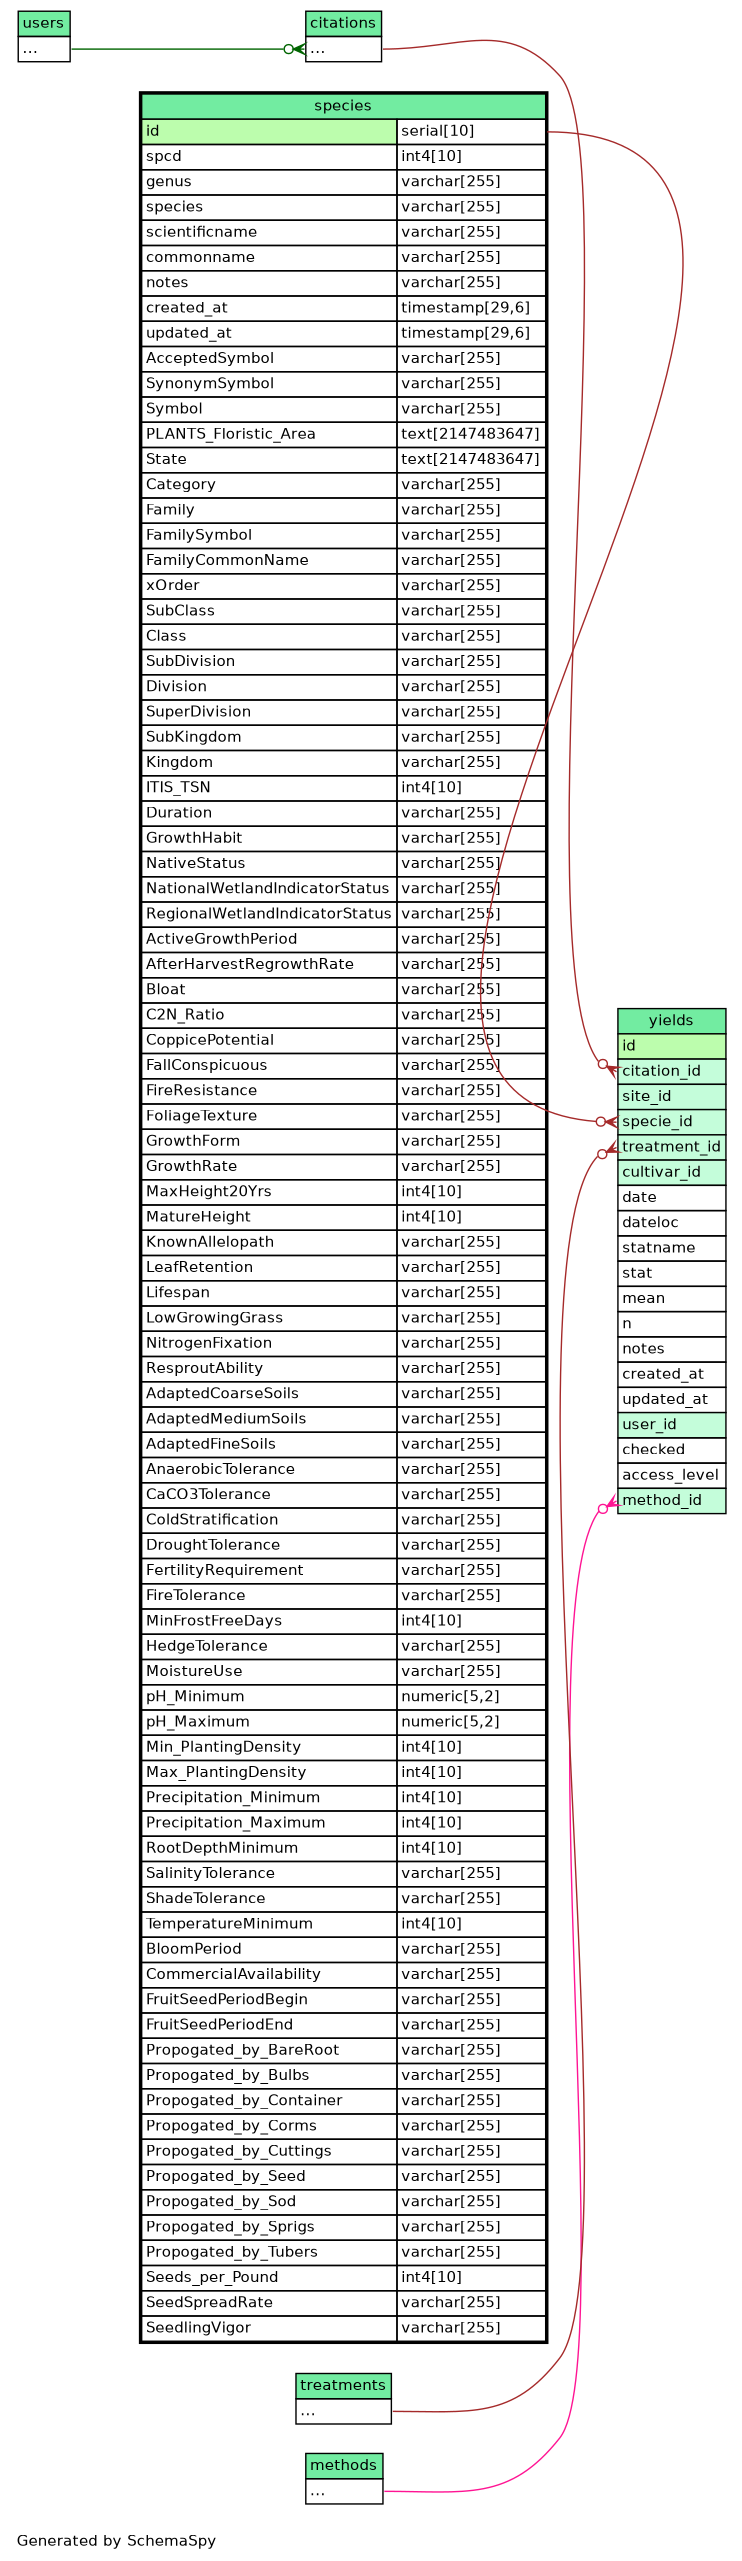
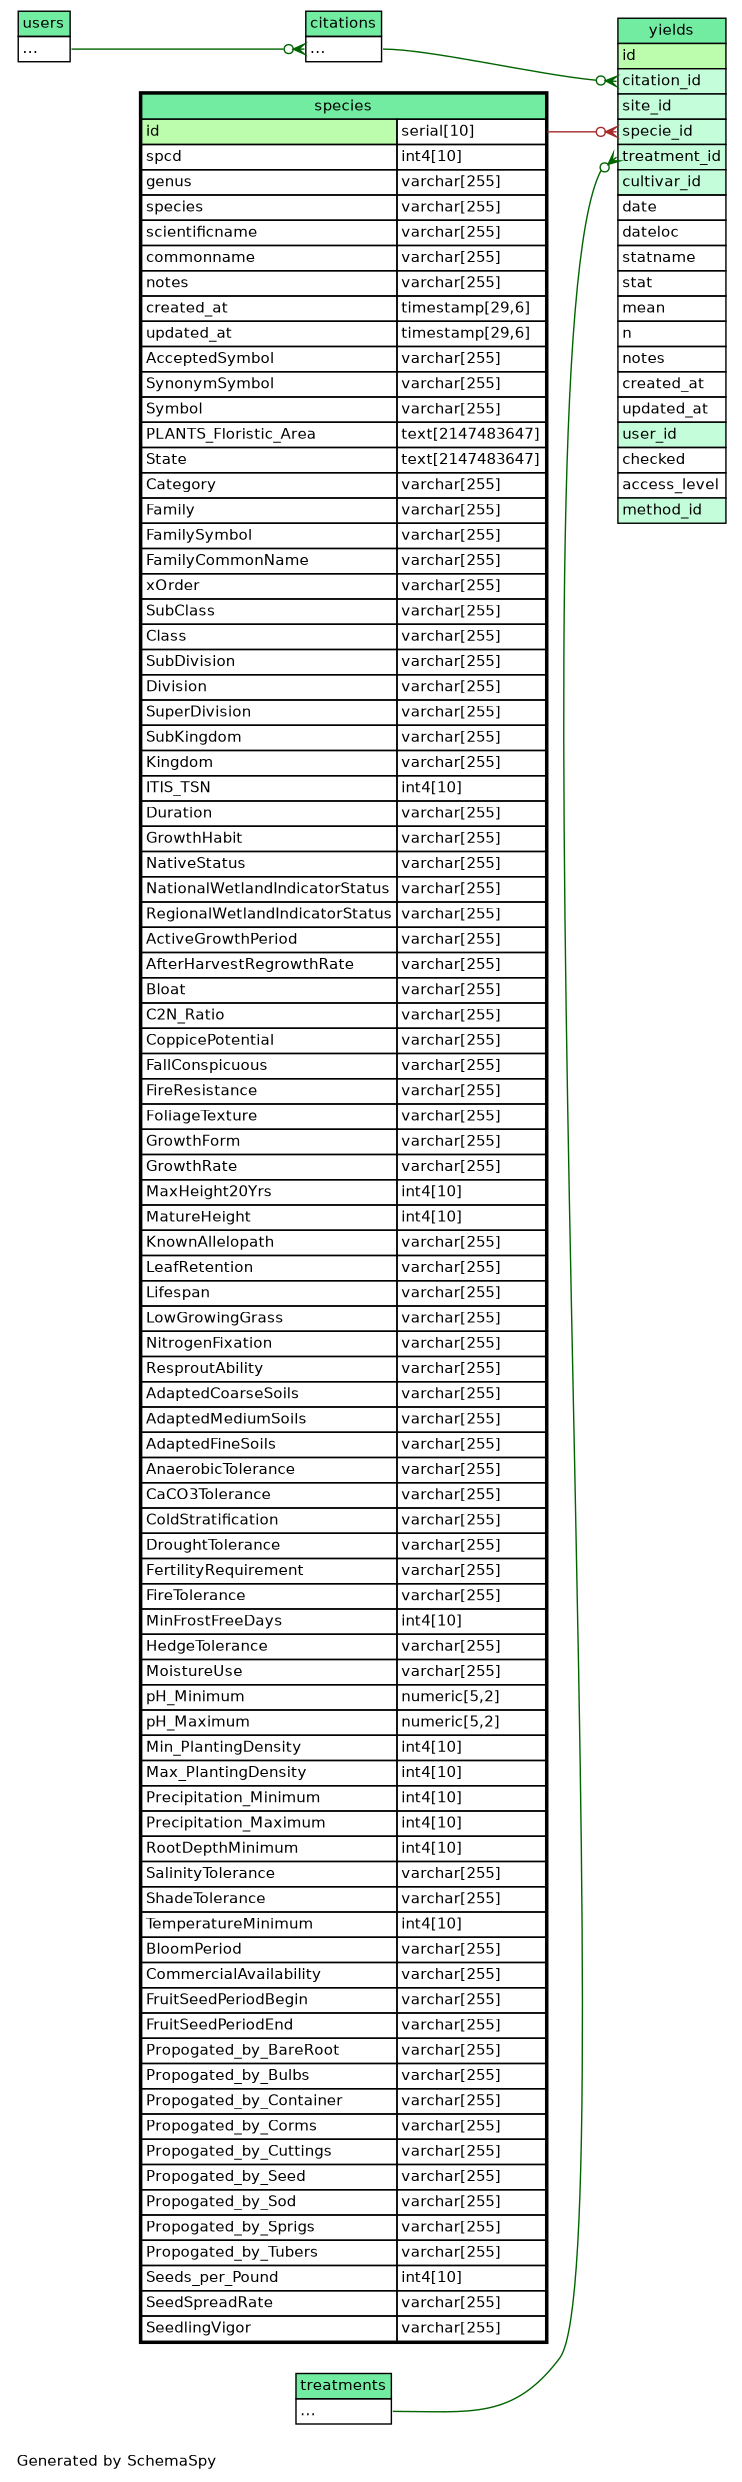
(579, 475) -> (490, 63)
(564, 1605) -> (572, 1356)
(344, 2479) -> none
